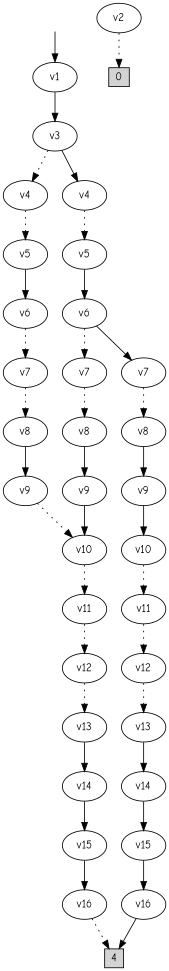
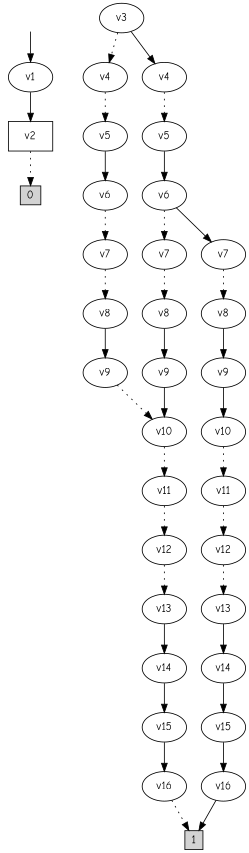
(119, 18) -> (31, 136)
(55, 103) -> (31, 103)
(114, 958) -> (194, 840)
